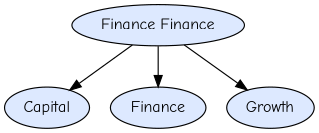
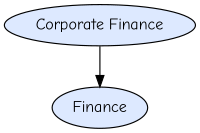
(158, 25) -> (100, 25)
(47, 108) -> none
(270, 108) -> none
